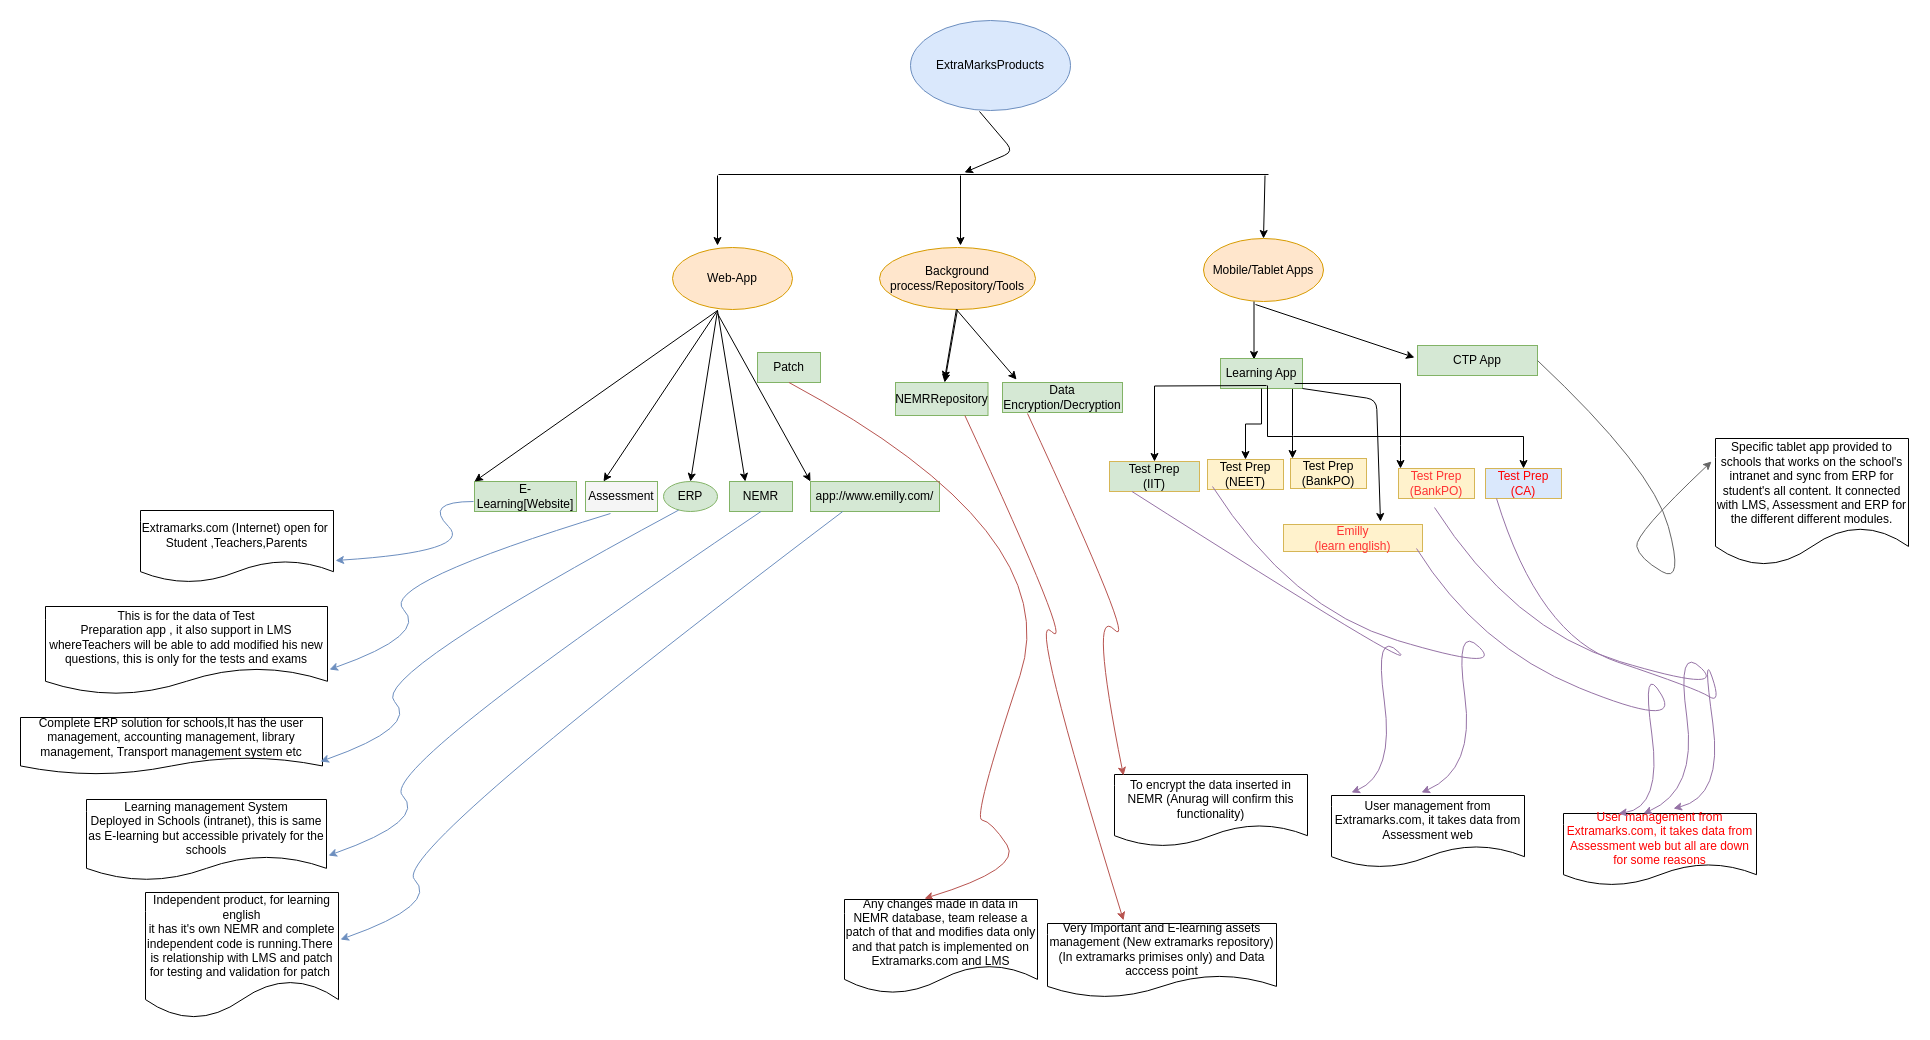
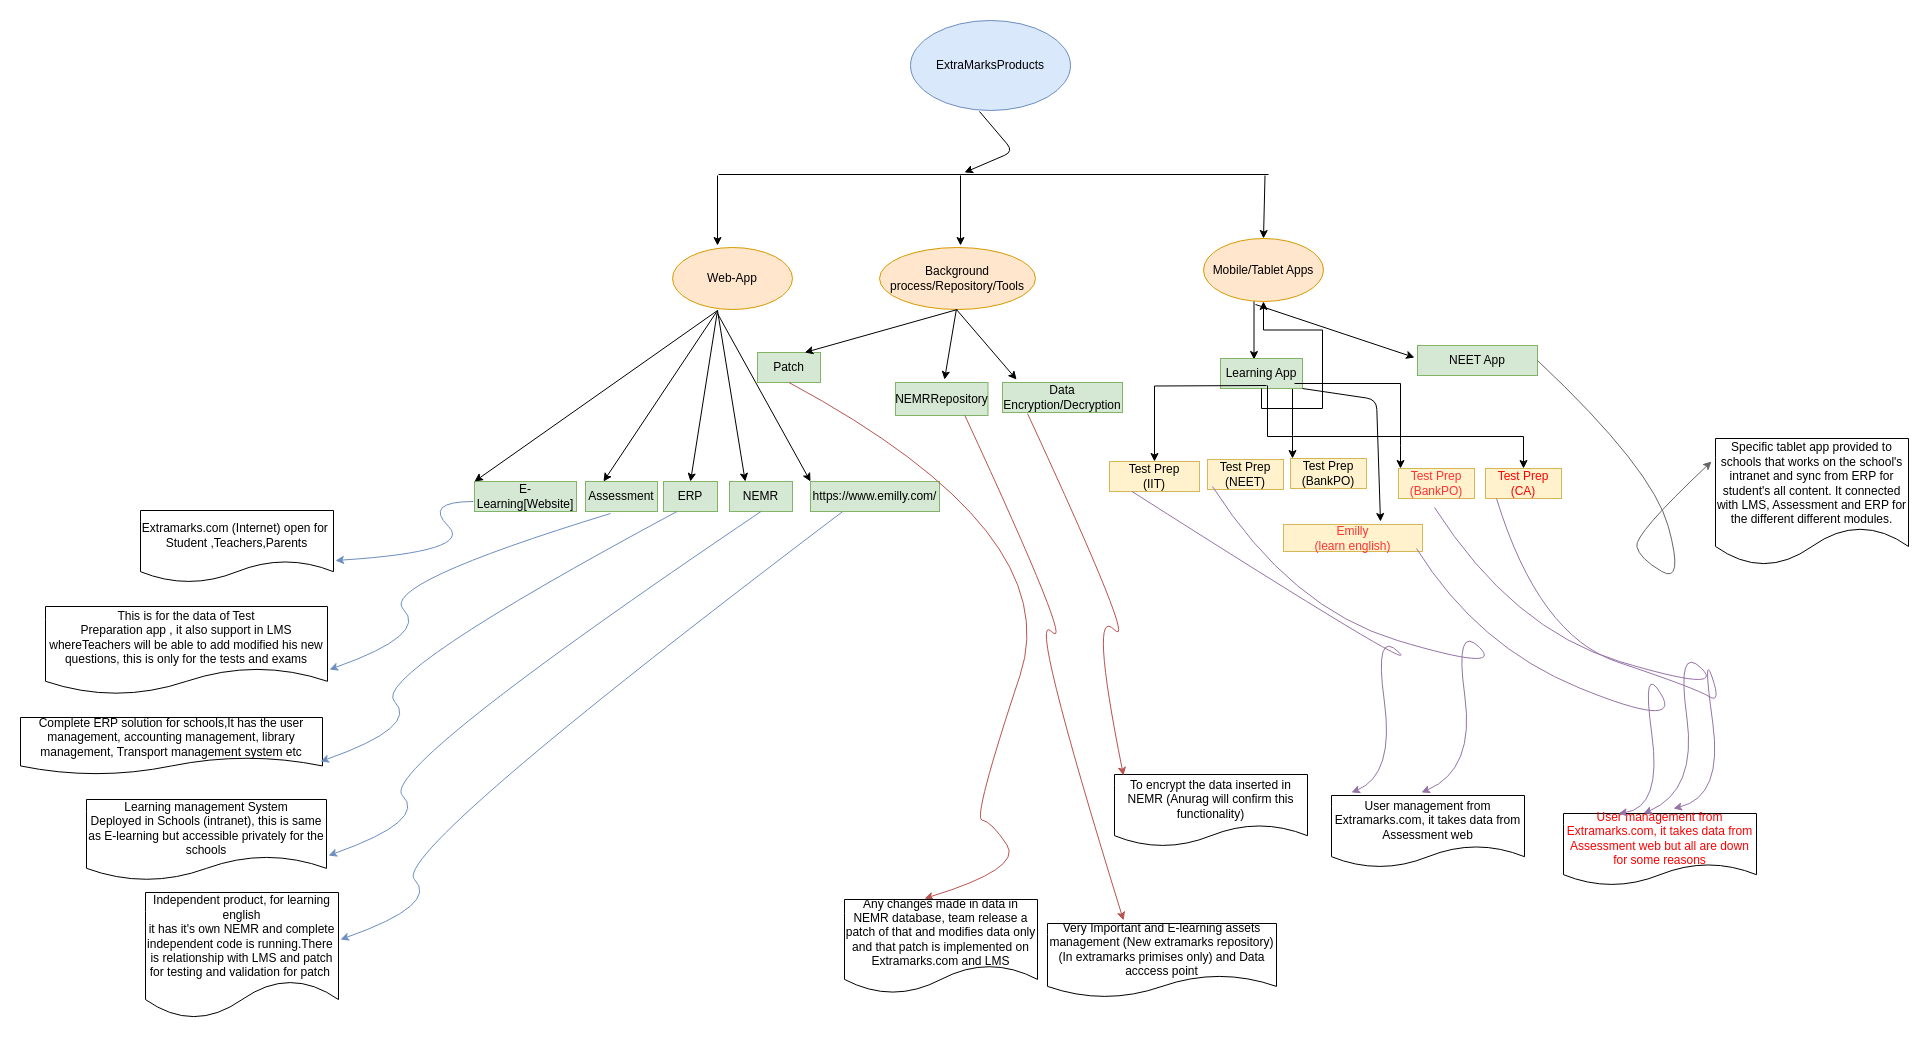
(952, 343) -> (882, 331)
(1478, 361) -> (1478, 361)
(1249, 424) -> (1323, 361)
(1155, 477) -> (1155, 477)
(1524, 484) -> (1524, 484)
(622, 497) -> (622, 497)
(691, 497) -> (691, 497)
(875, 497) -> (875, 497)
